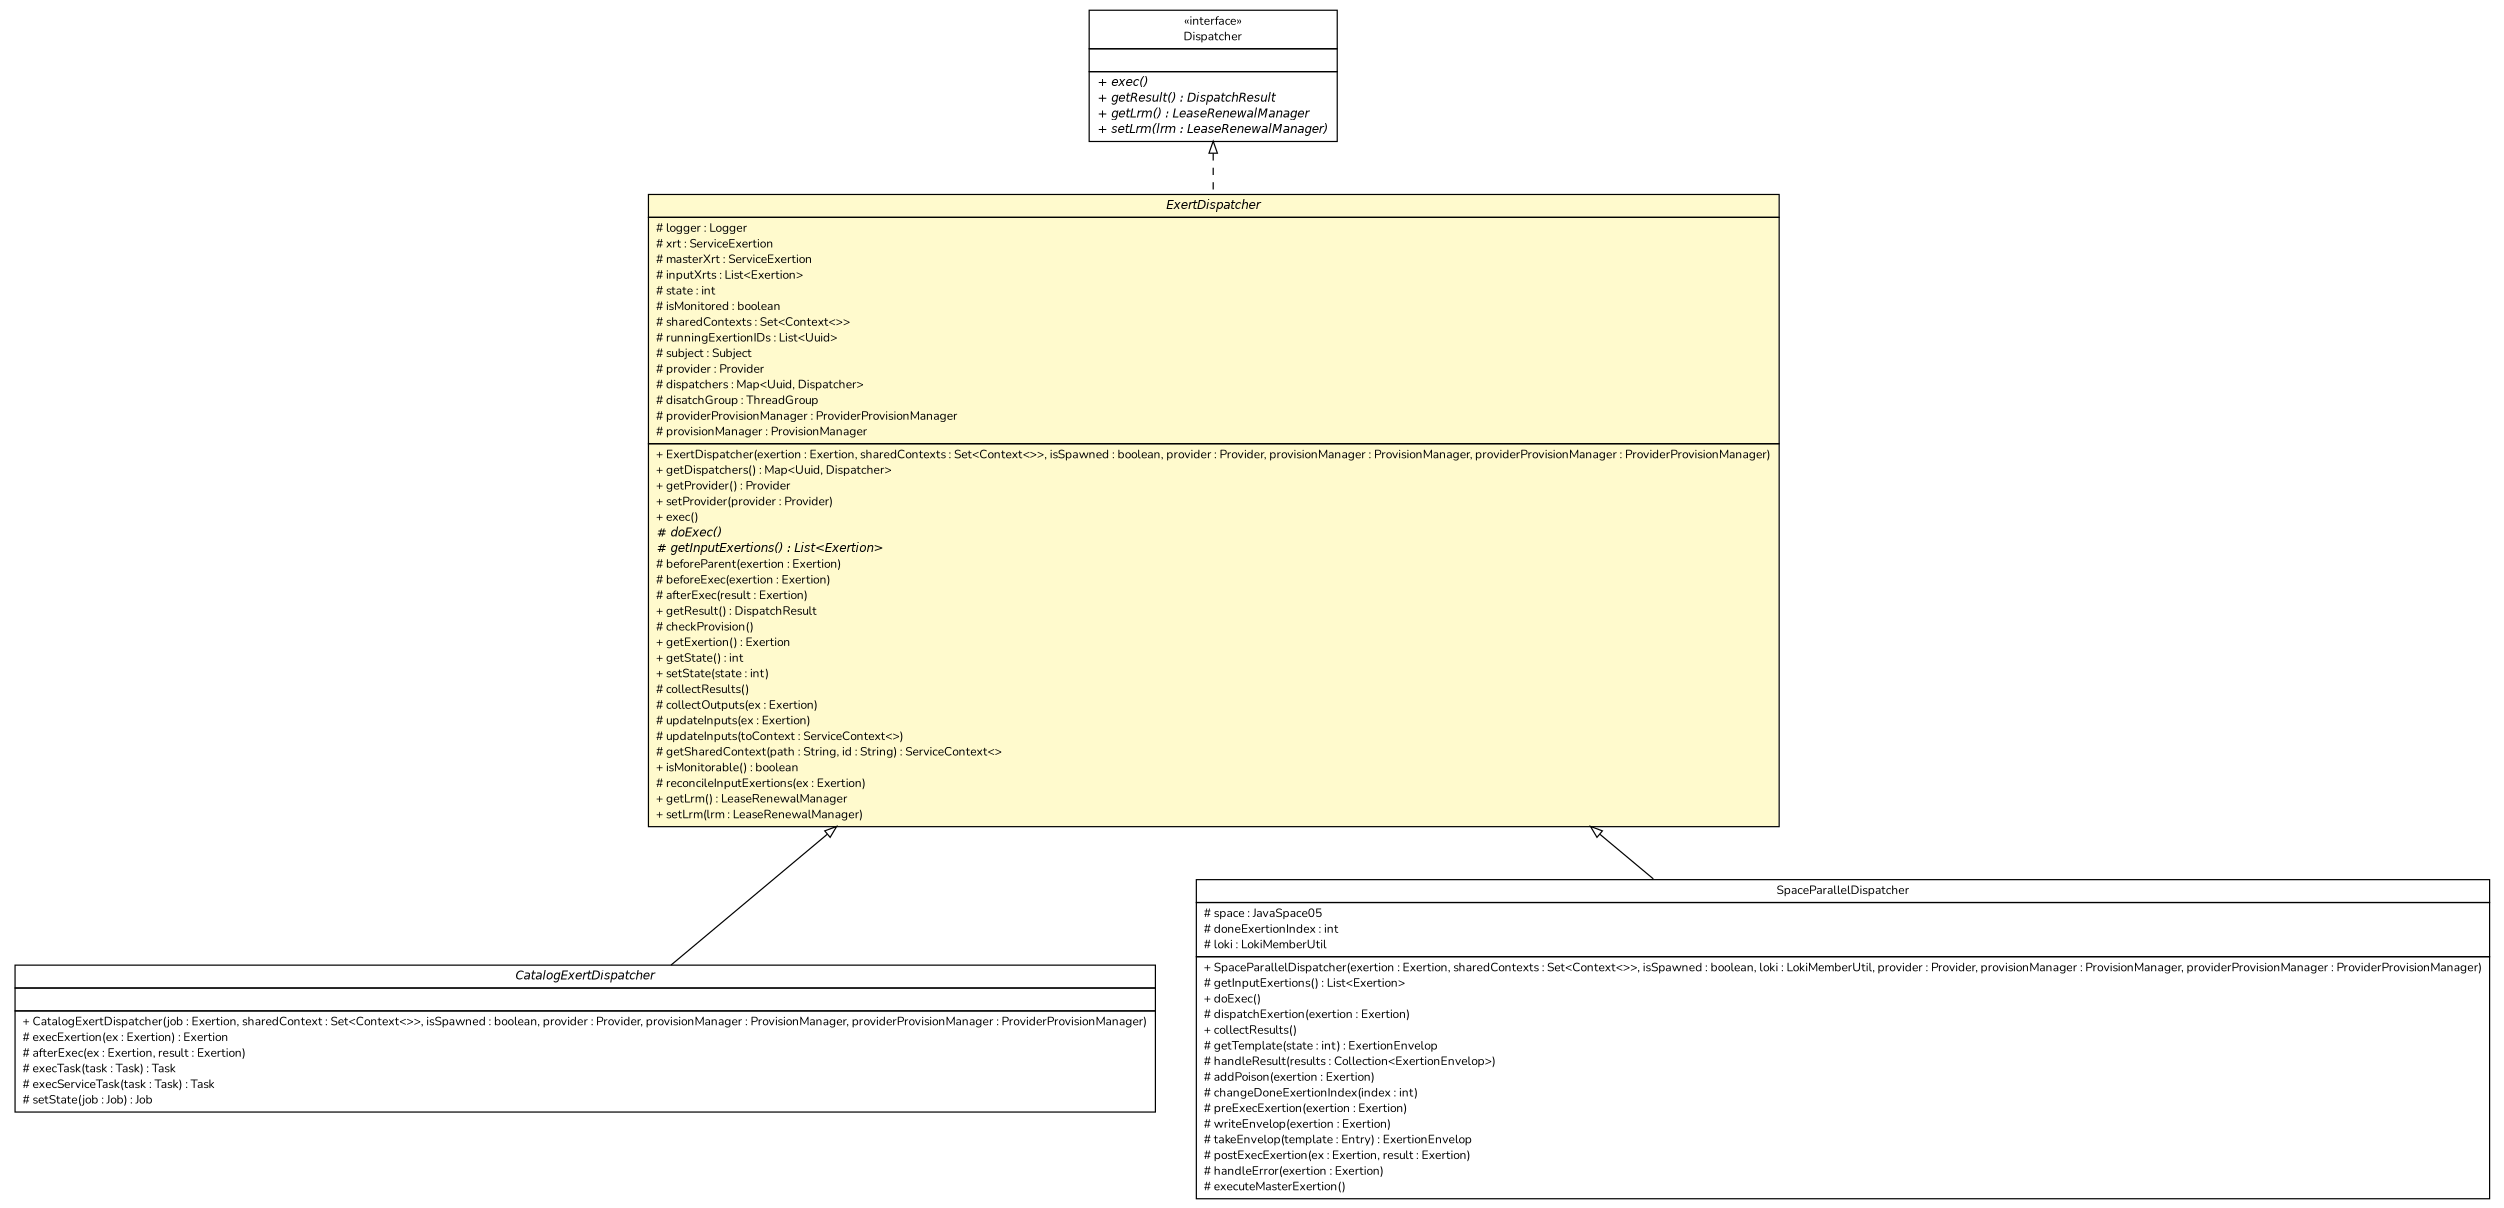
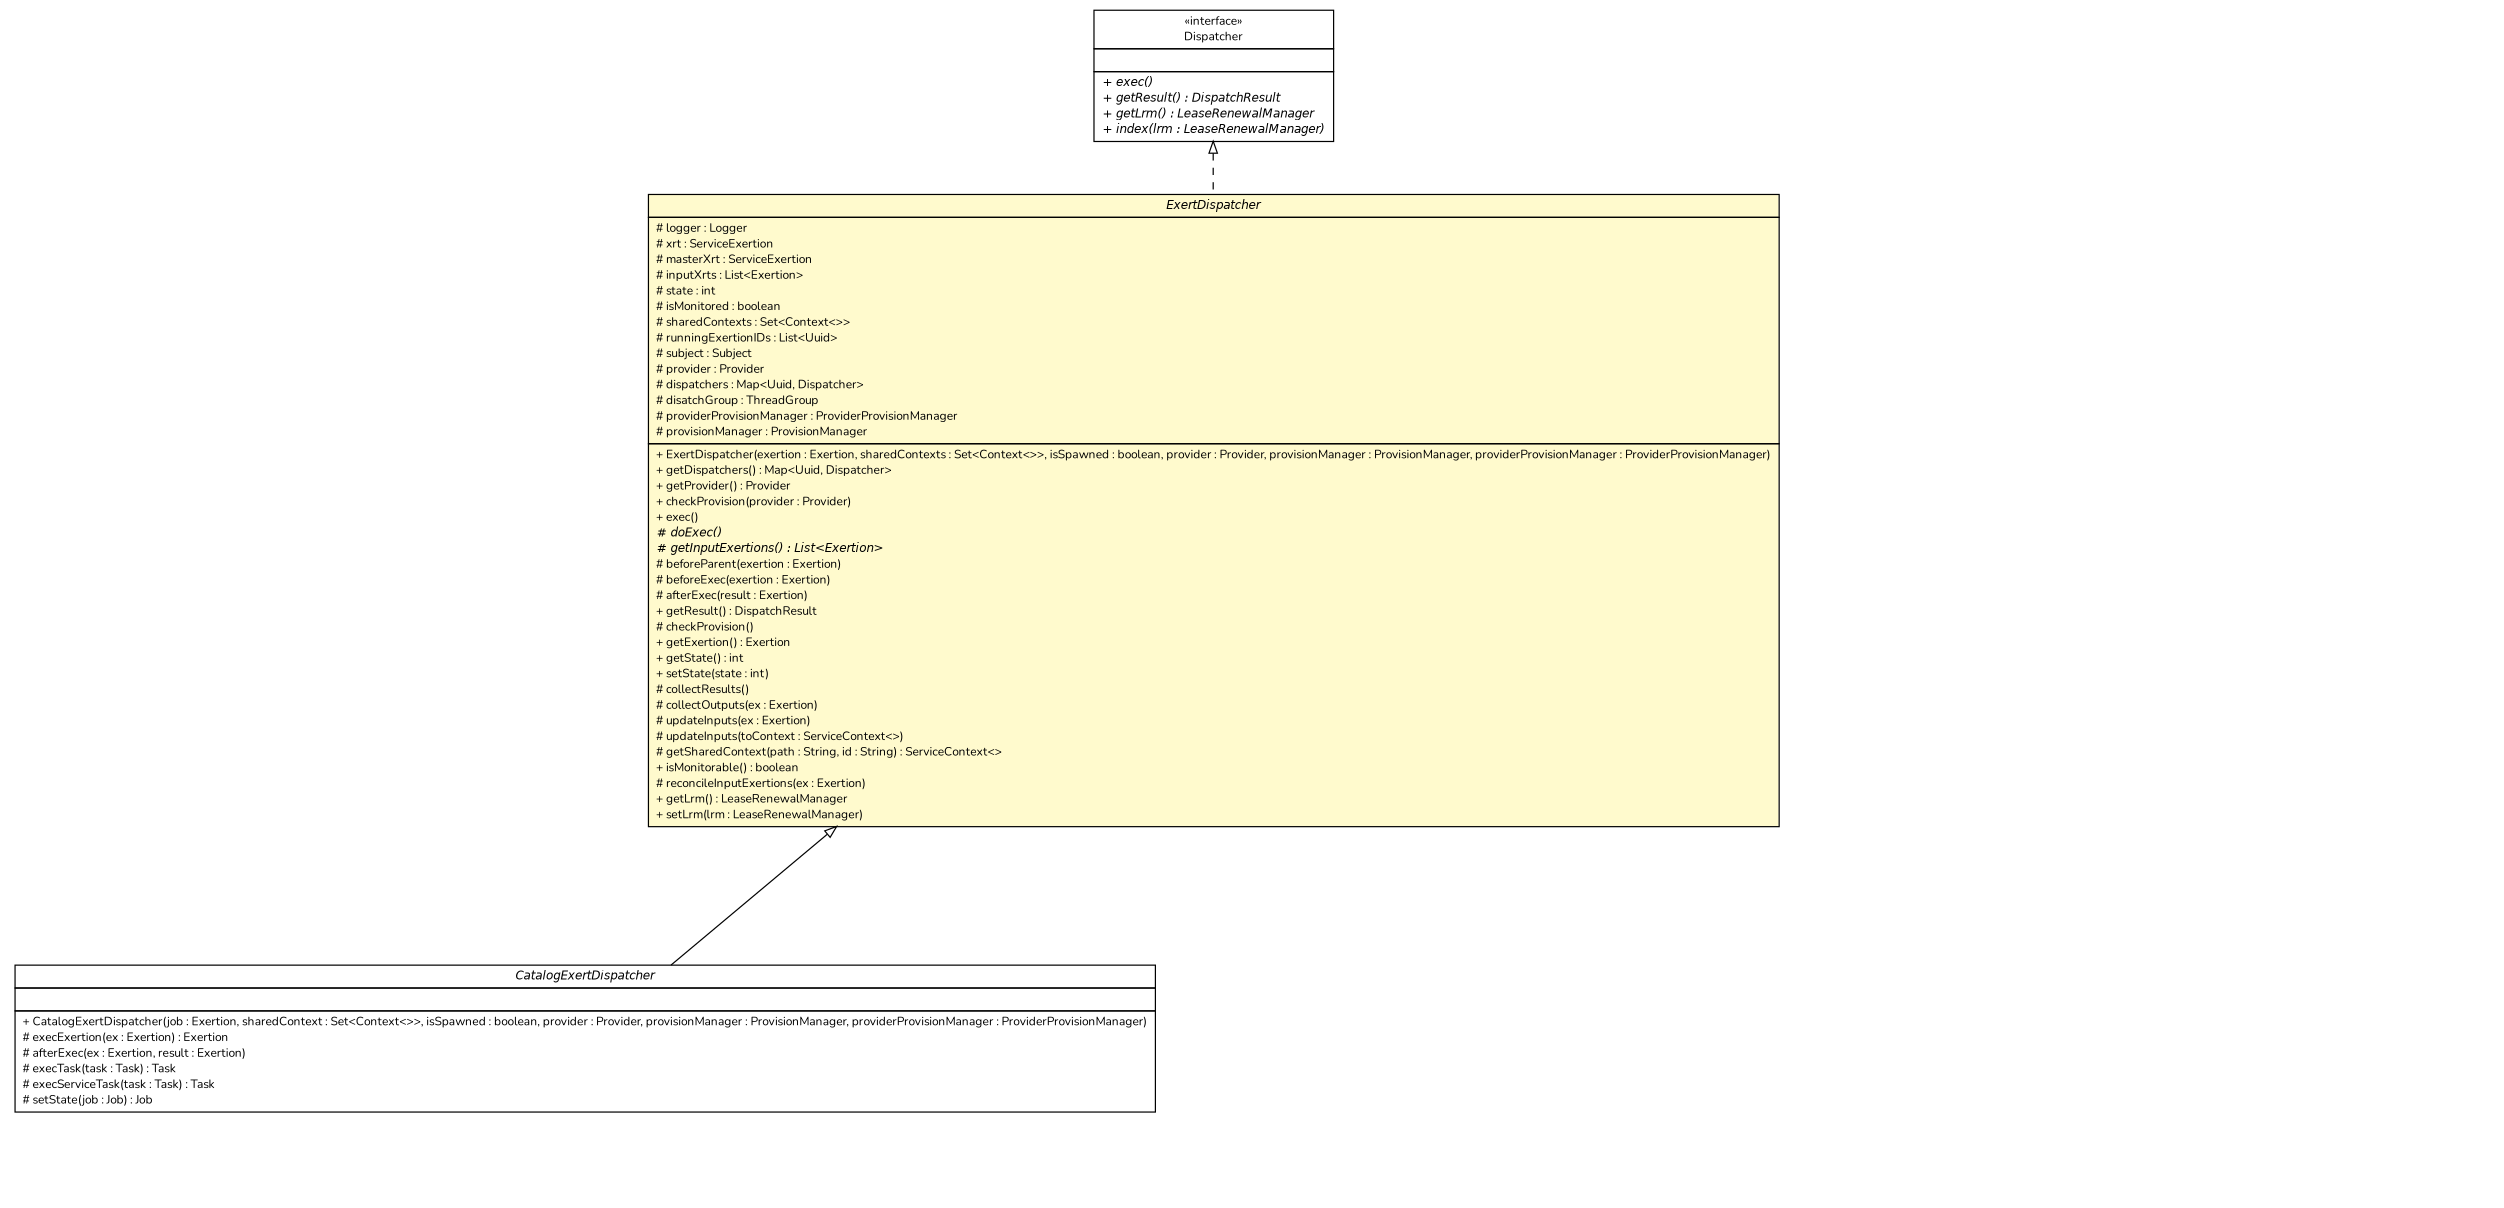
(1213, 129) -> (1214, 129)
(745, 502) -> (754, 502)
(1843, 1039) -> none
